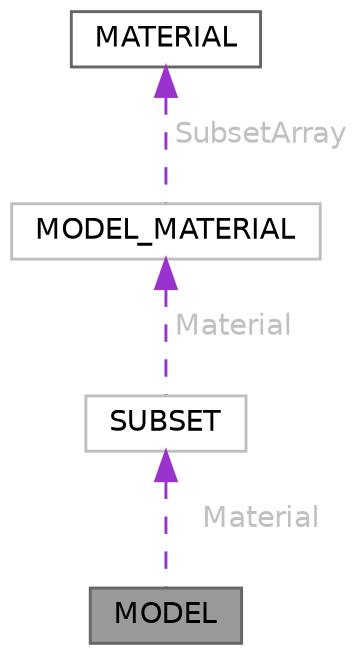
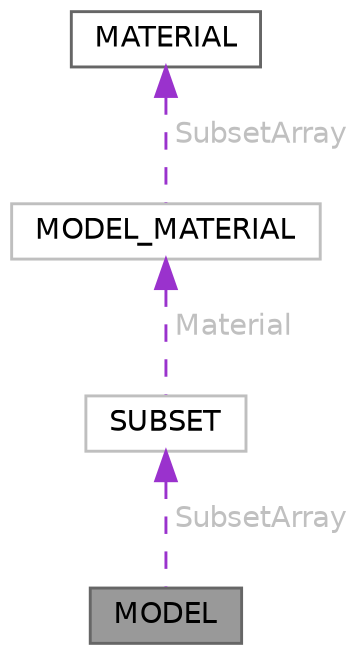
(258, 520) -> (258, 520)
